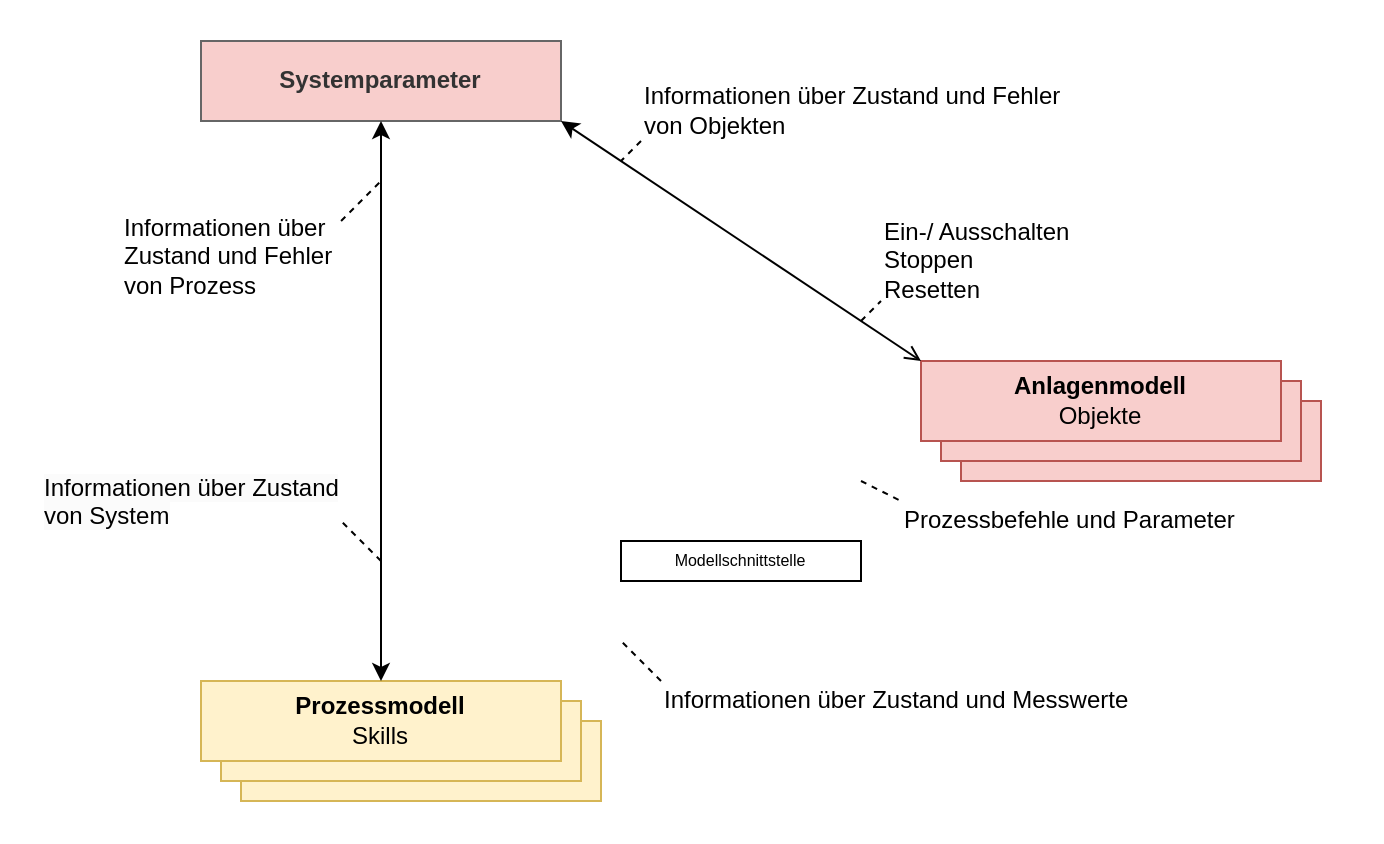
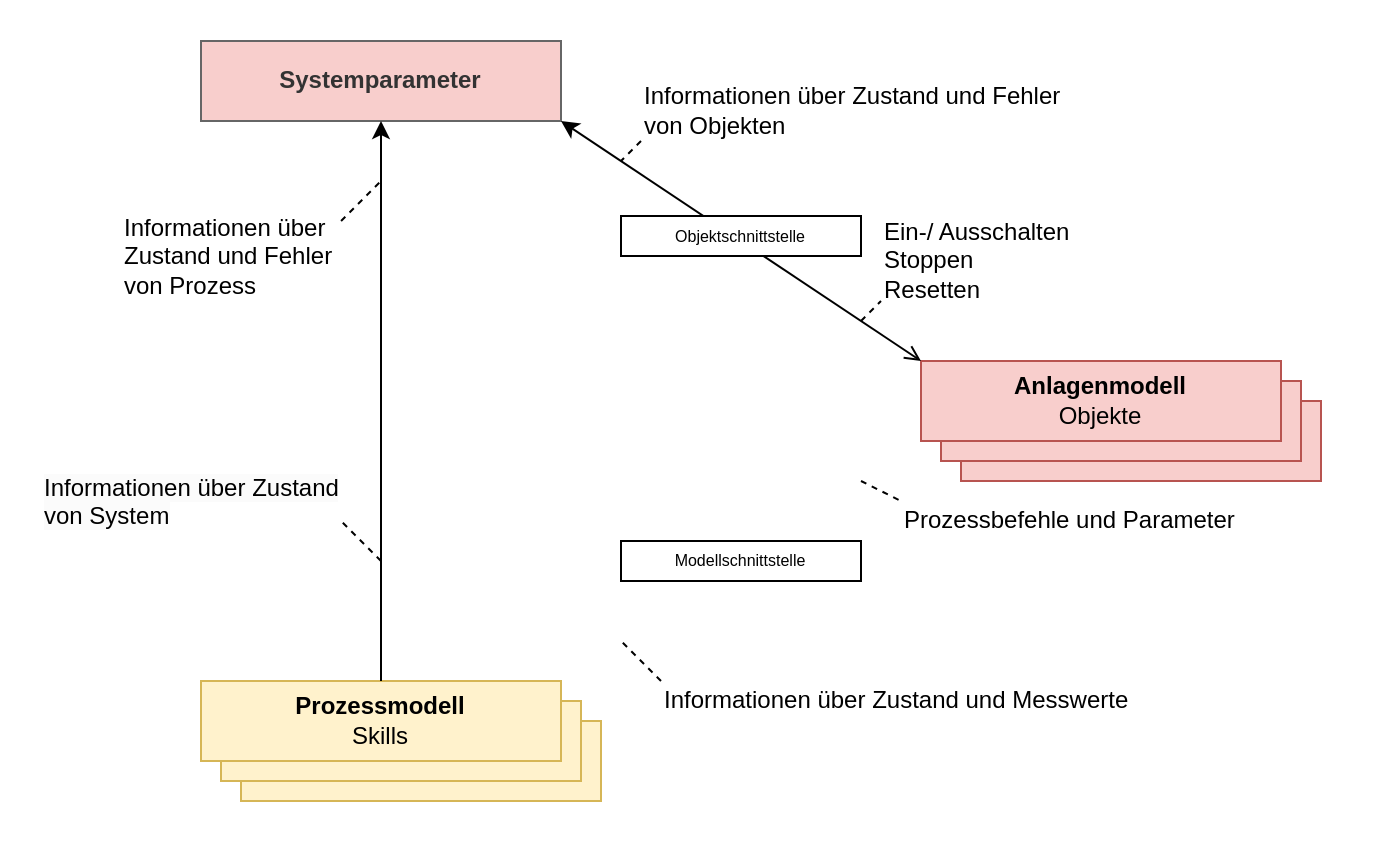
none -> (741, 236)
(381, 666) -> (381, 672)
